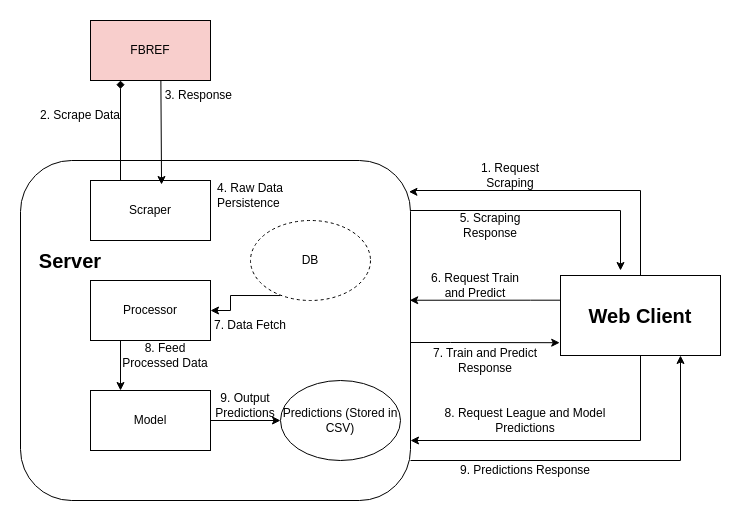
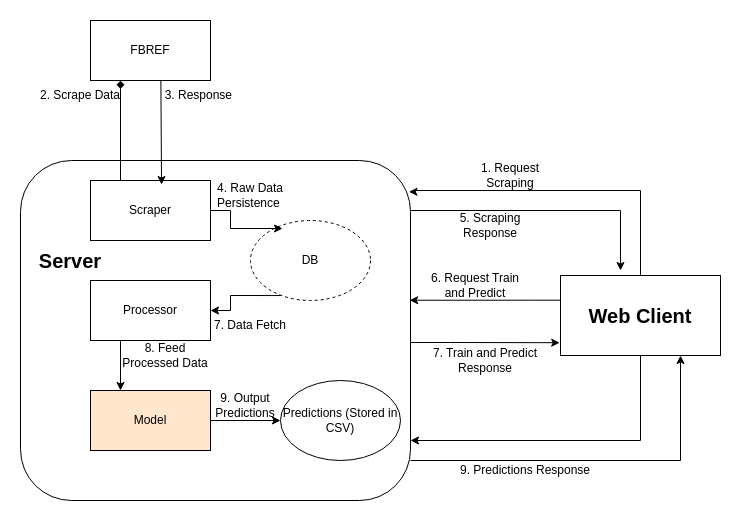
(151, 51) -> (151, 51)
(81, 116) -> (81, 96)
none -> (234, 229)
(151, 421) -> (151, 421)
(526, 421) -> none
